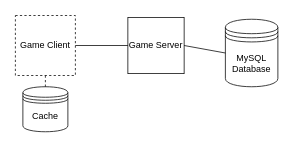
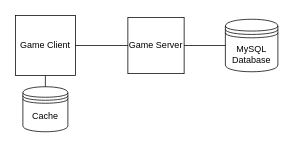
(45, 45) -> (45, 45)
(252, 53) -> (252, 45)
(45, 80) -> (45, 80)
